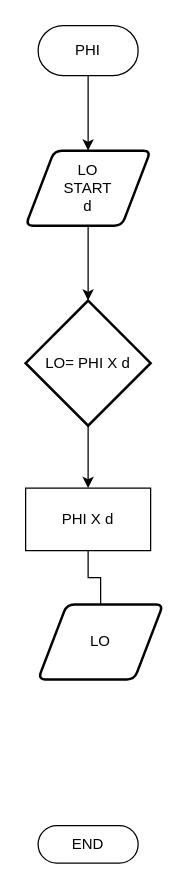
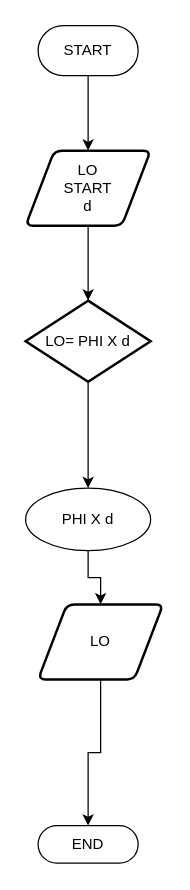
(88, 51) -> (88, 51)
(88, 363) -> (88, 341)
(88, 519) -> (88, 519)
(101, 597) -> (101, 594)
none -> (99, 753)
